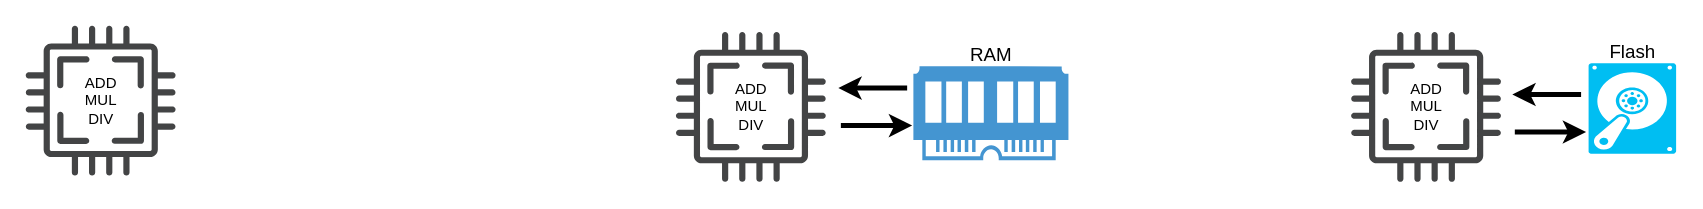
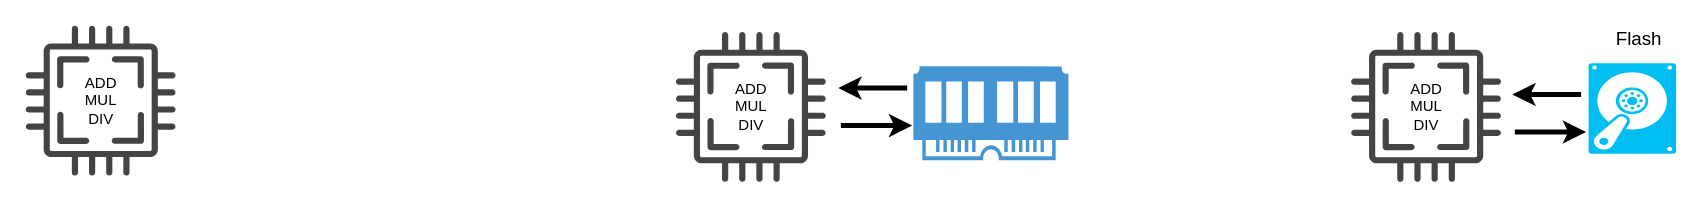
(1632, 51) -> (1638, 38)
(991, 54) -> none
